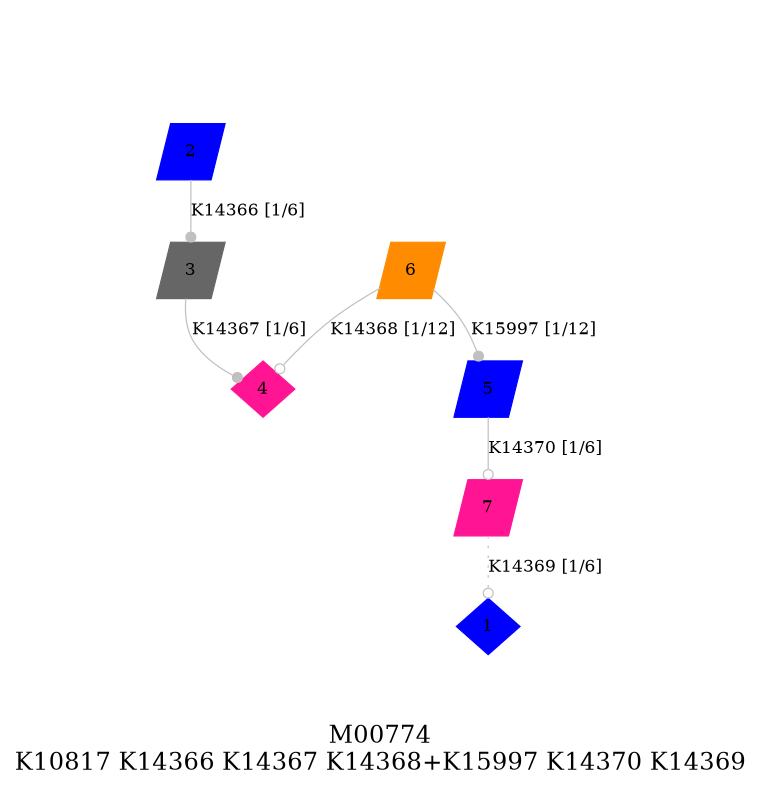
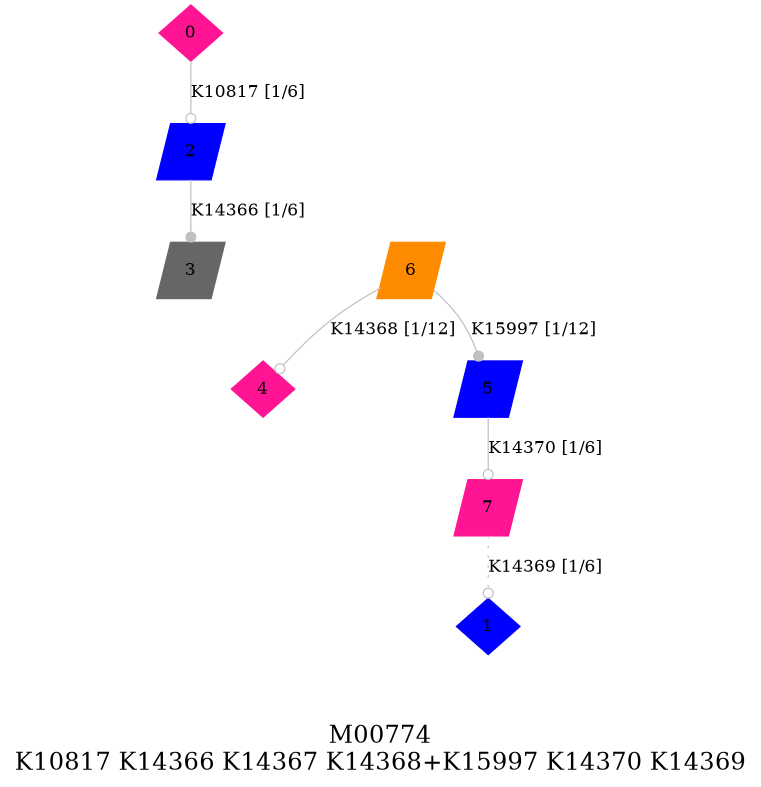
none -> (191, 33)
(196, 345) -> none
